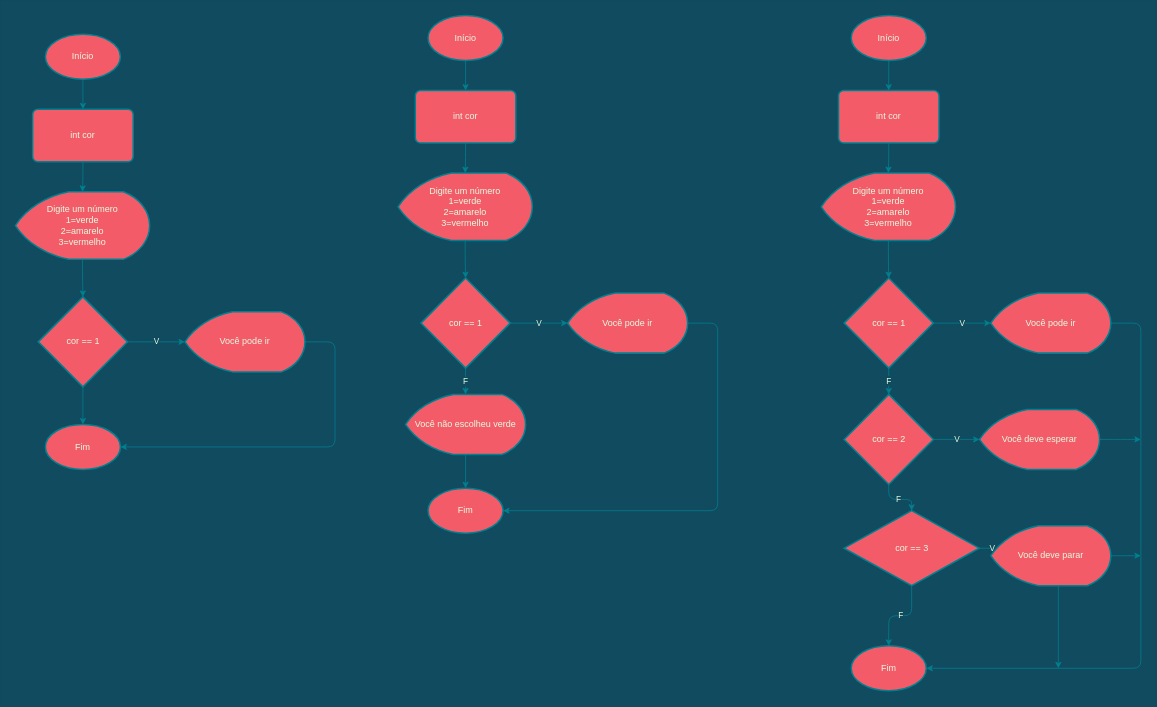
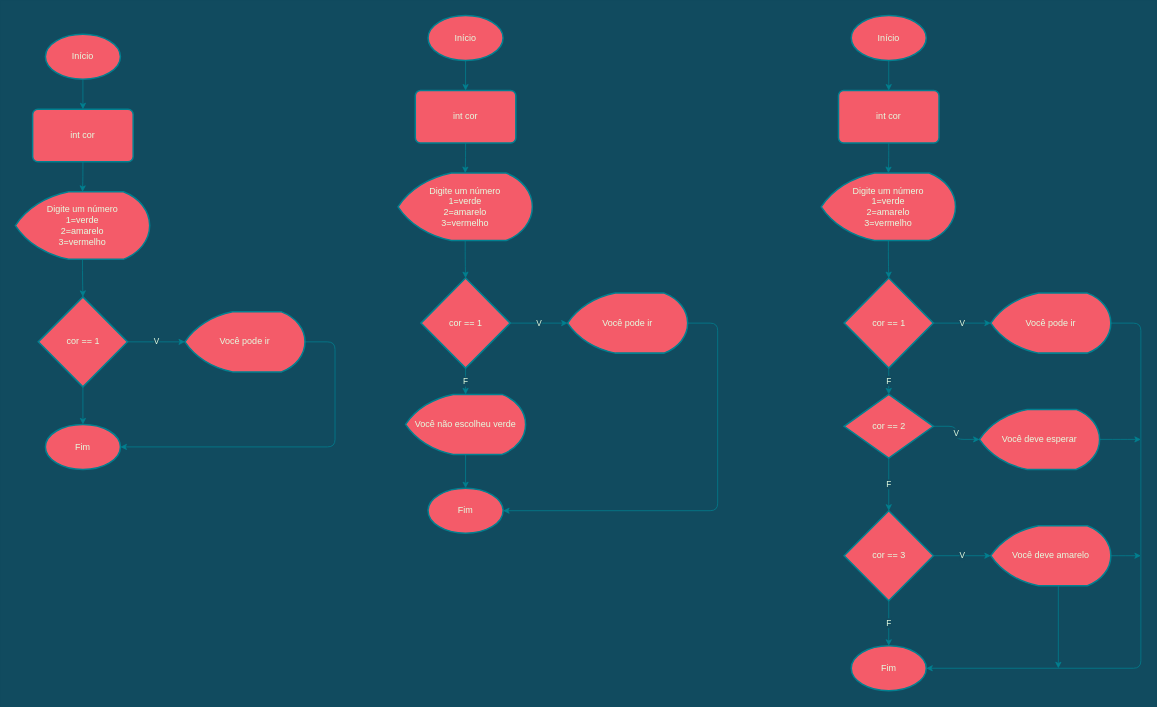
(888, 439) -> (888, 426)
(911, 548) -> (888, 555)
(1050, 555) -> (1050, 555)
